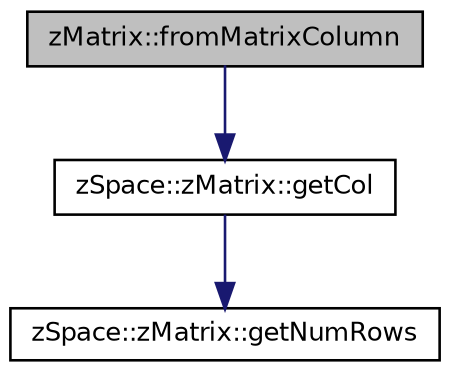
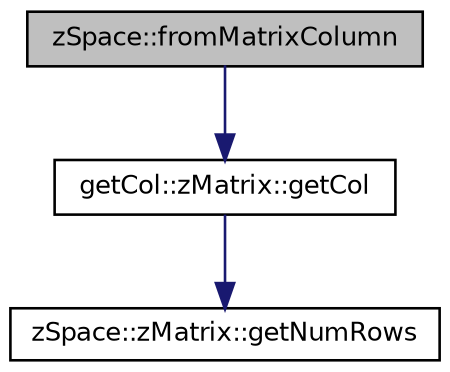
(225, 39) -> (225, 39)
(225, 187) -> (225, 187)
